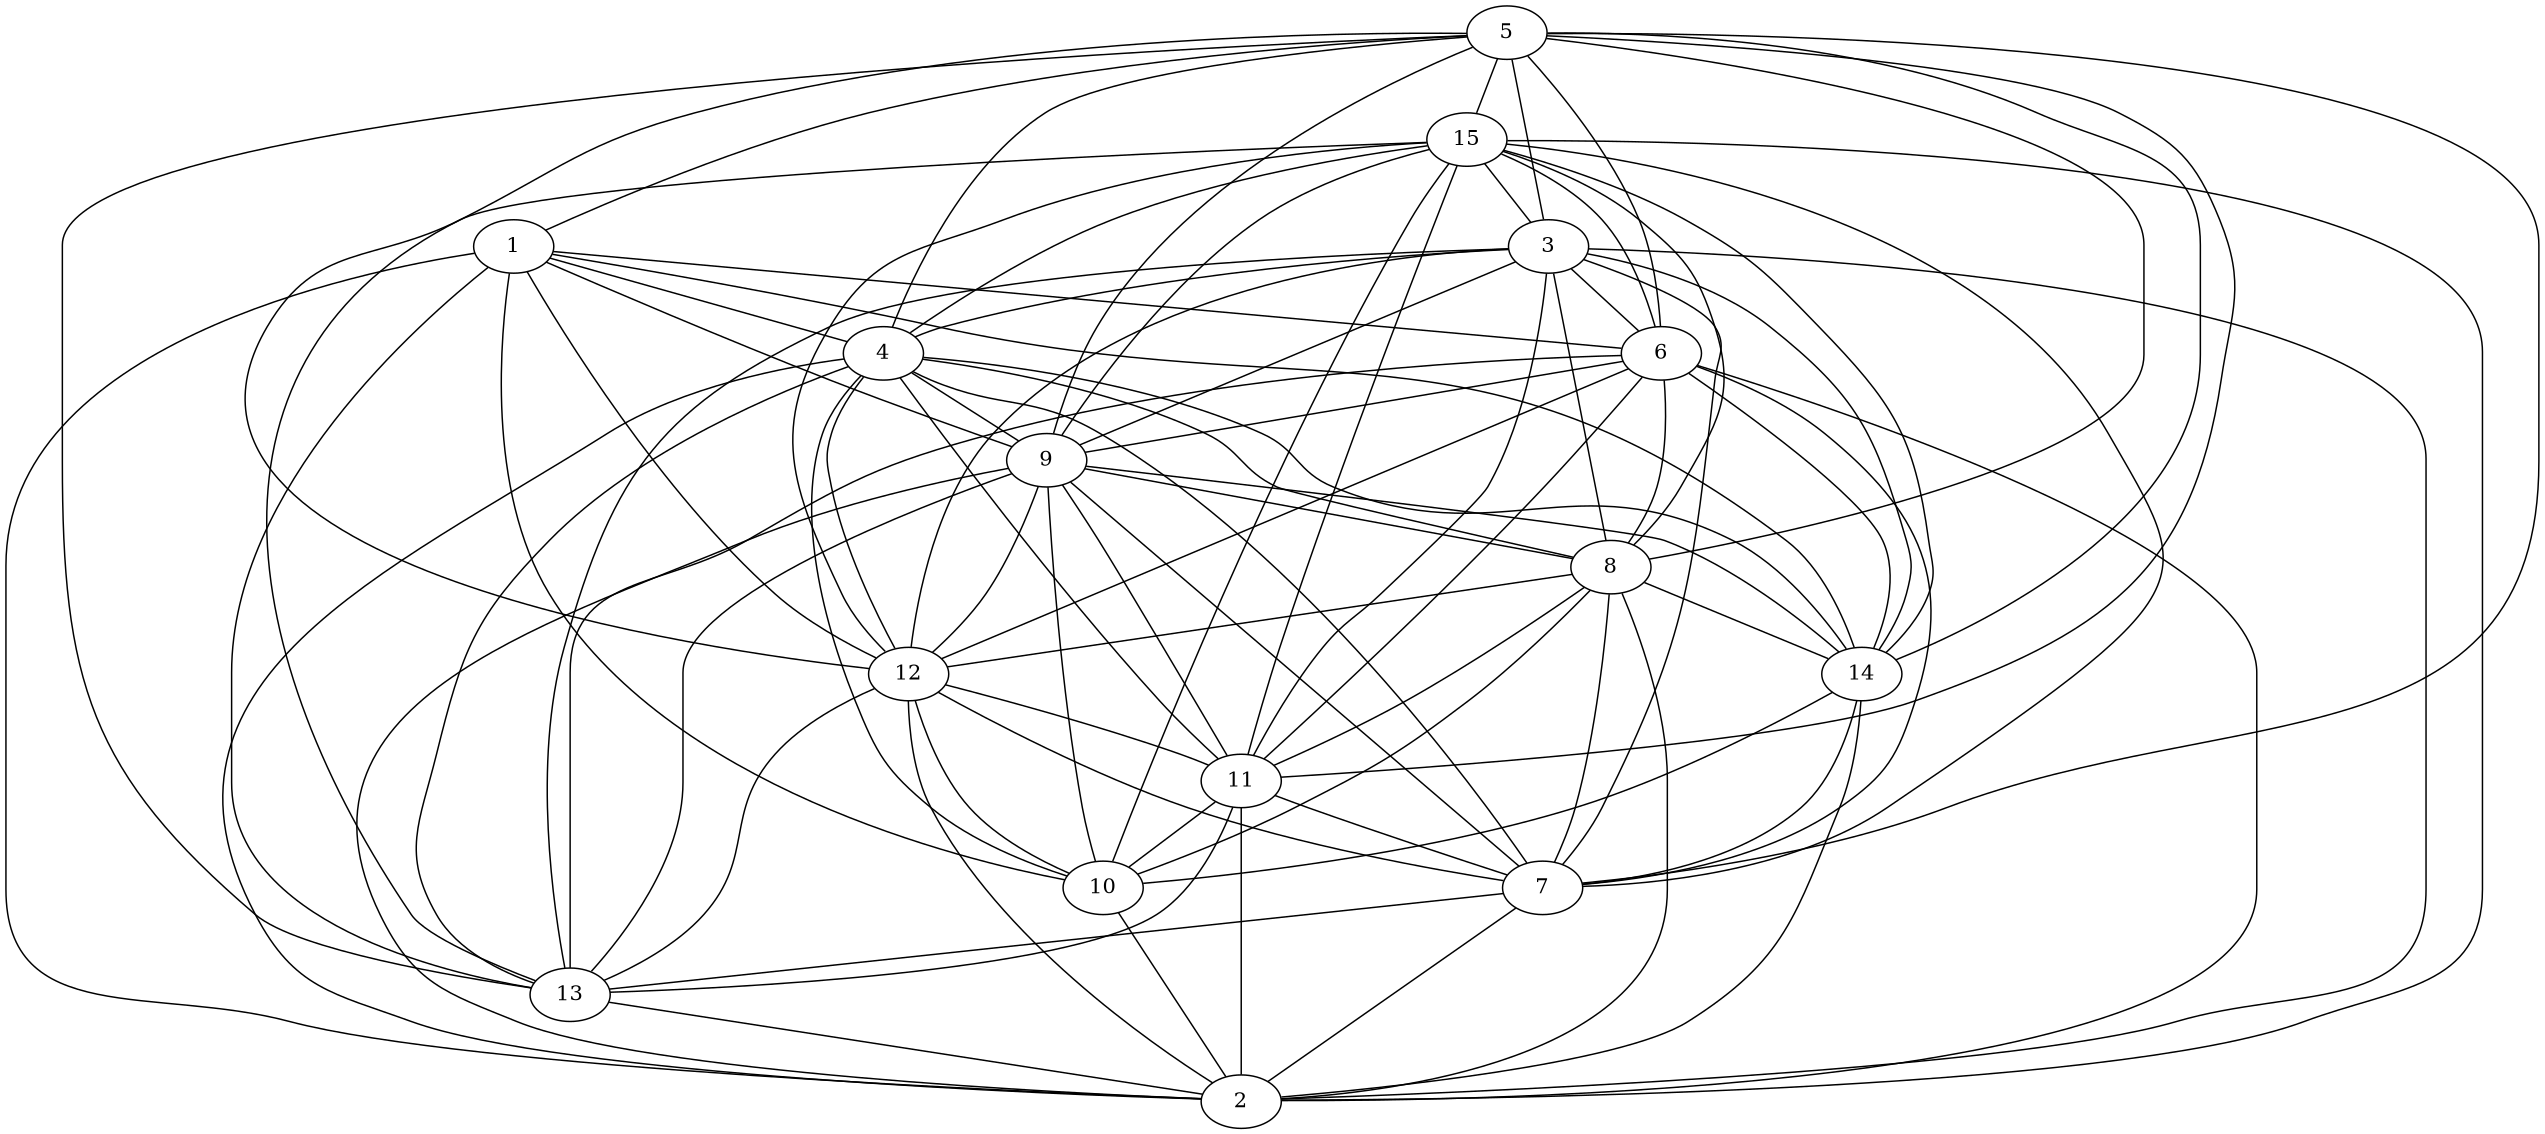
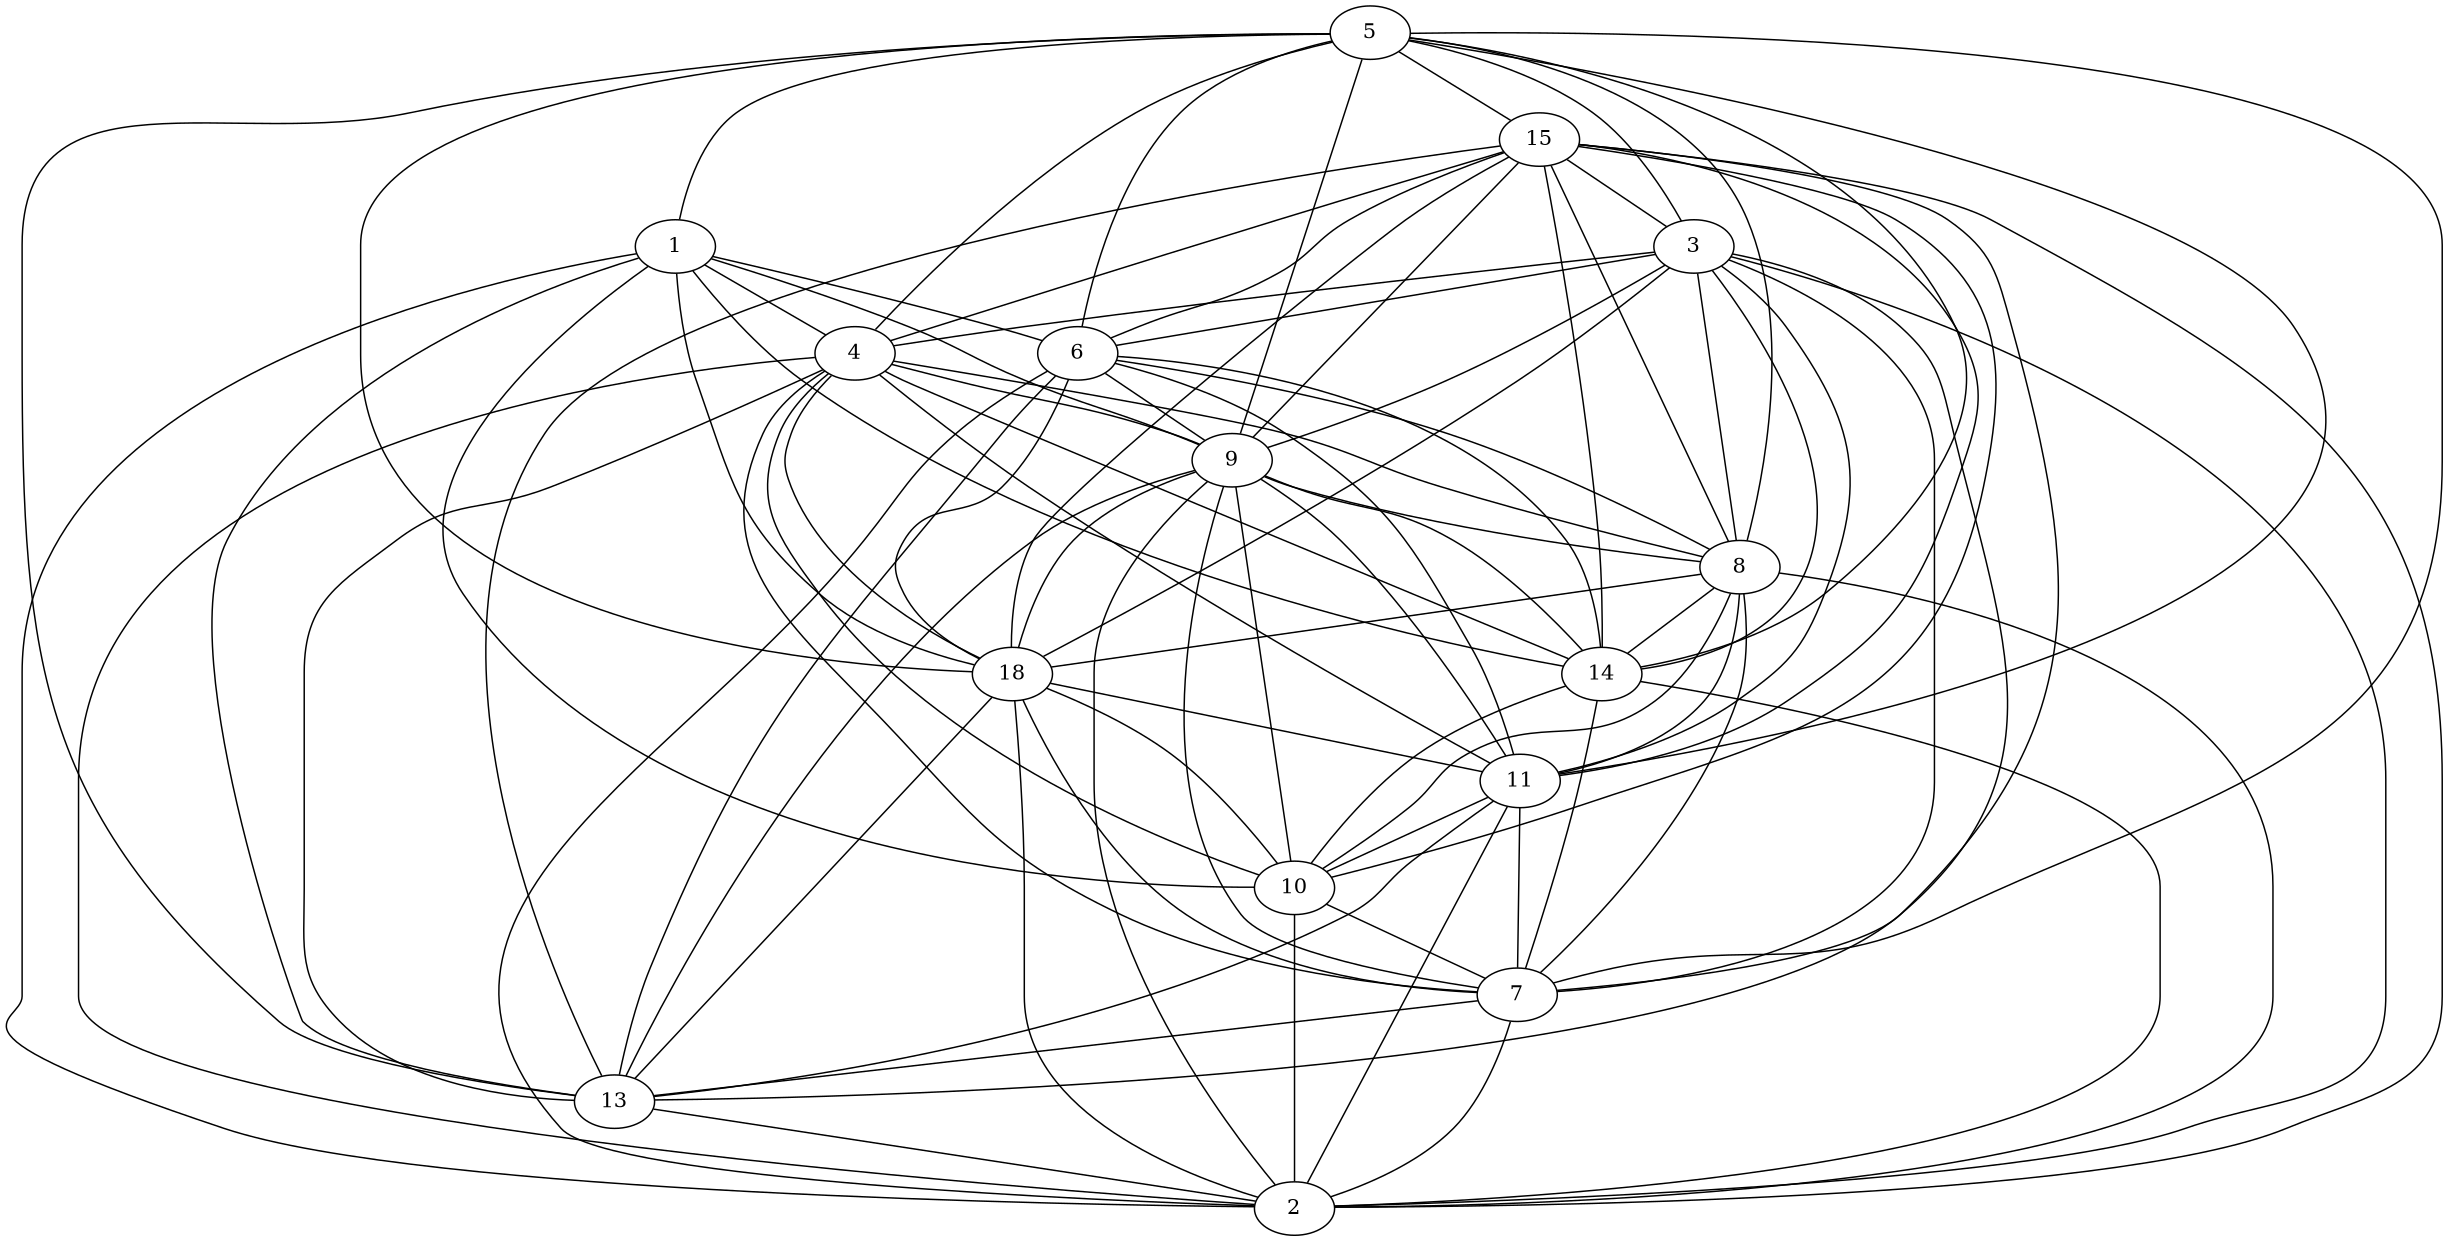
(909, 674) -> (1012, 674)
(1921, 679) -> (1406, 941)
